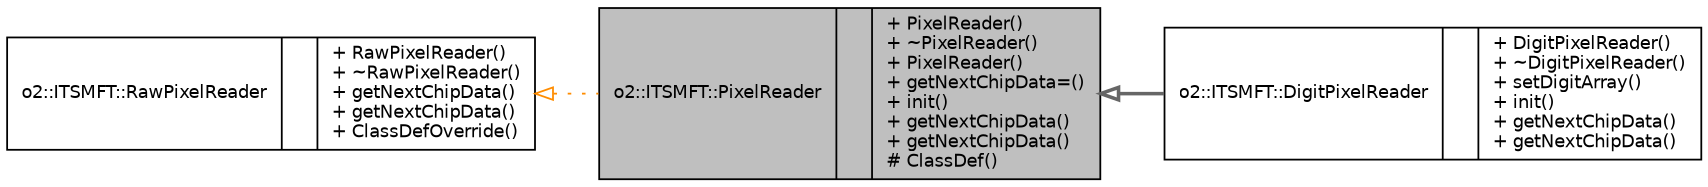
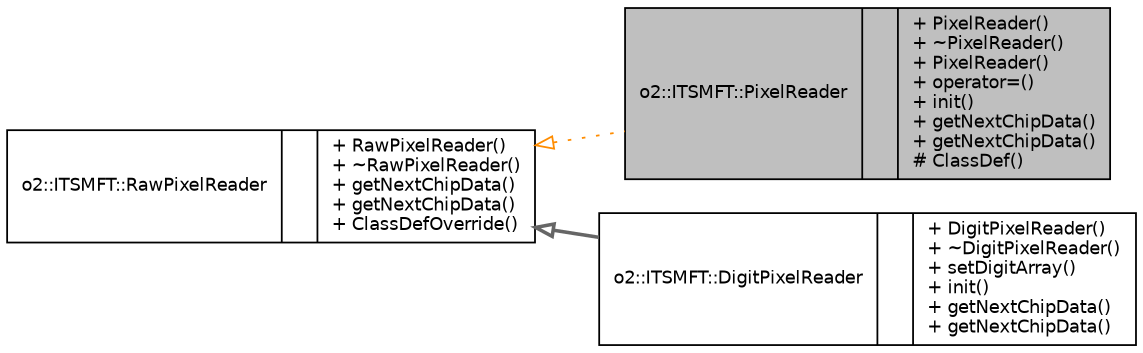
(986, 83) -> (974, 83)
(1142, 94) -> (576, 234)
